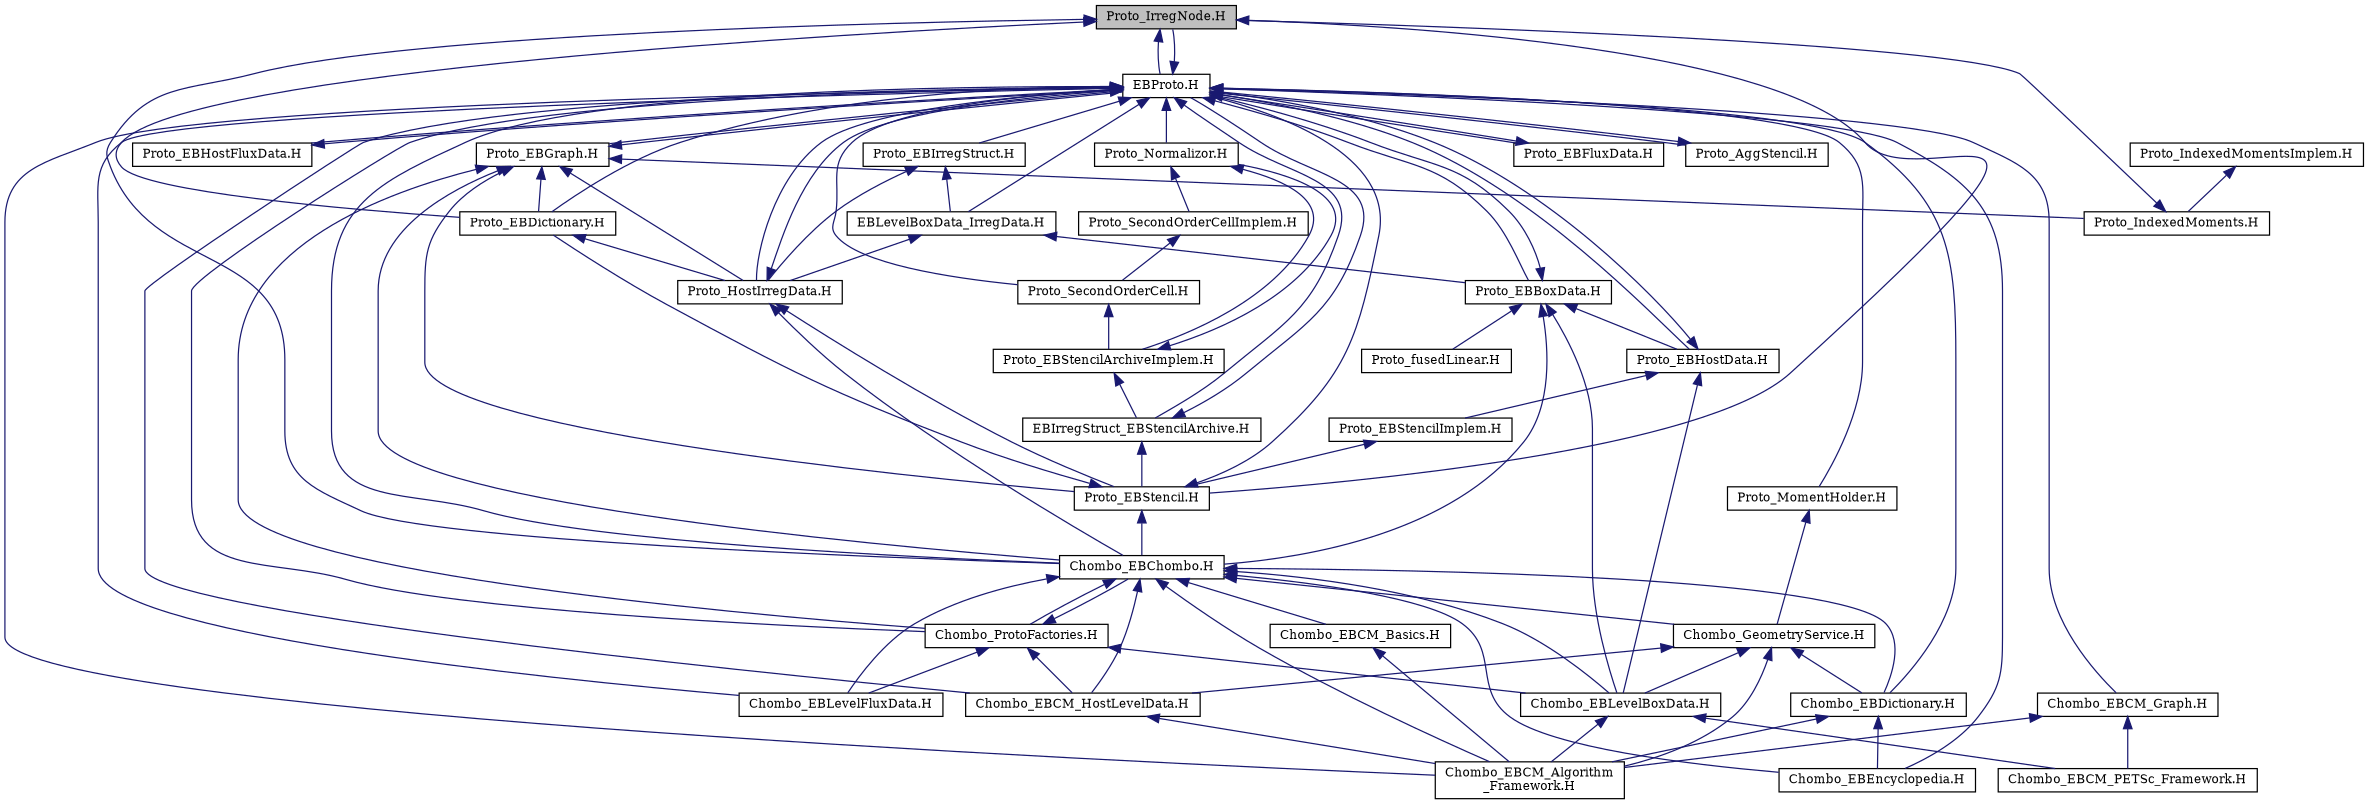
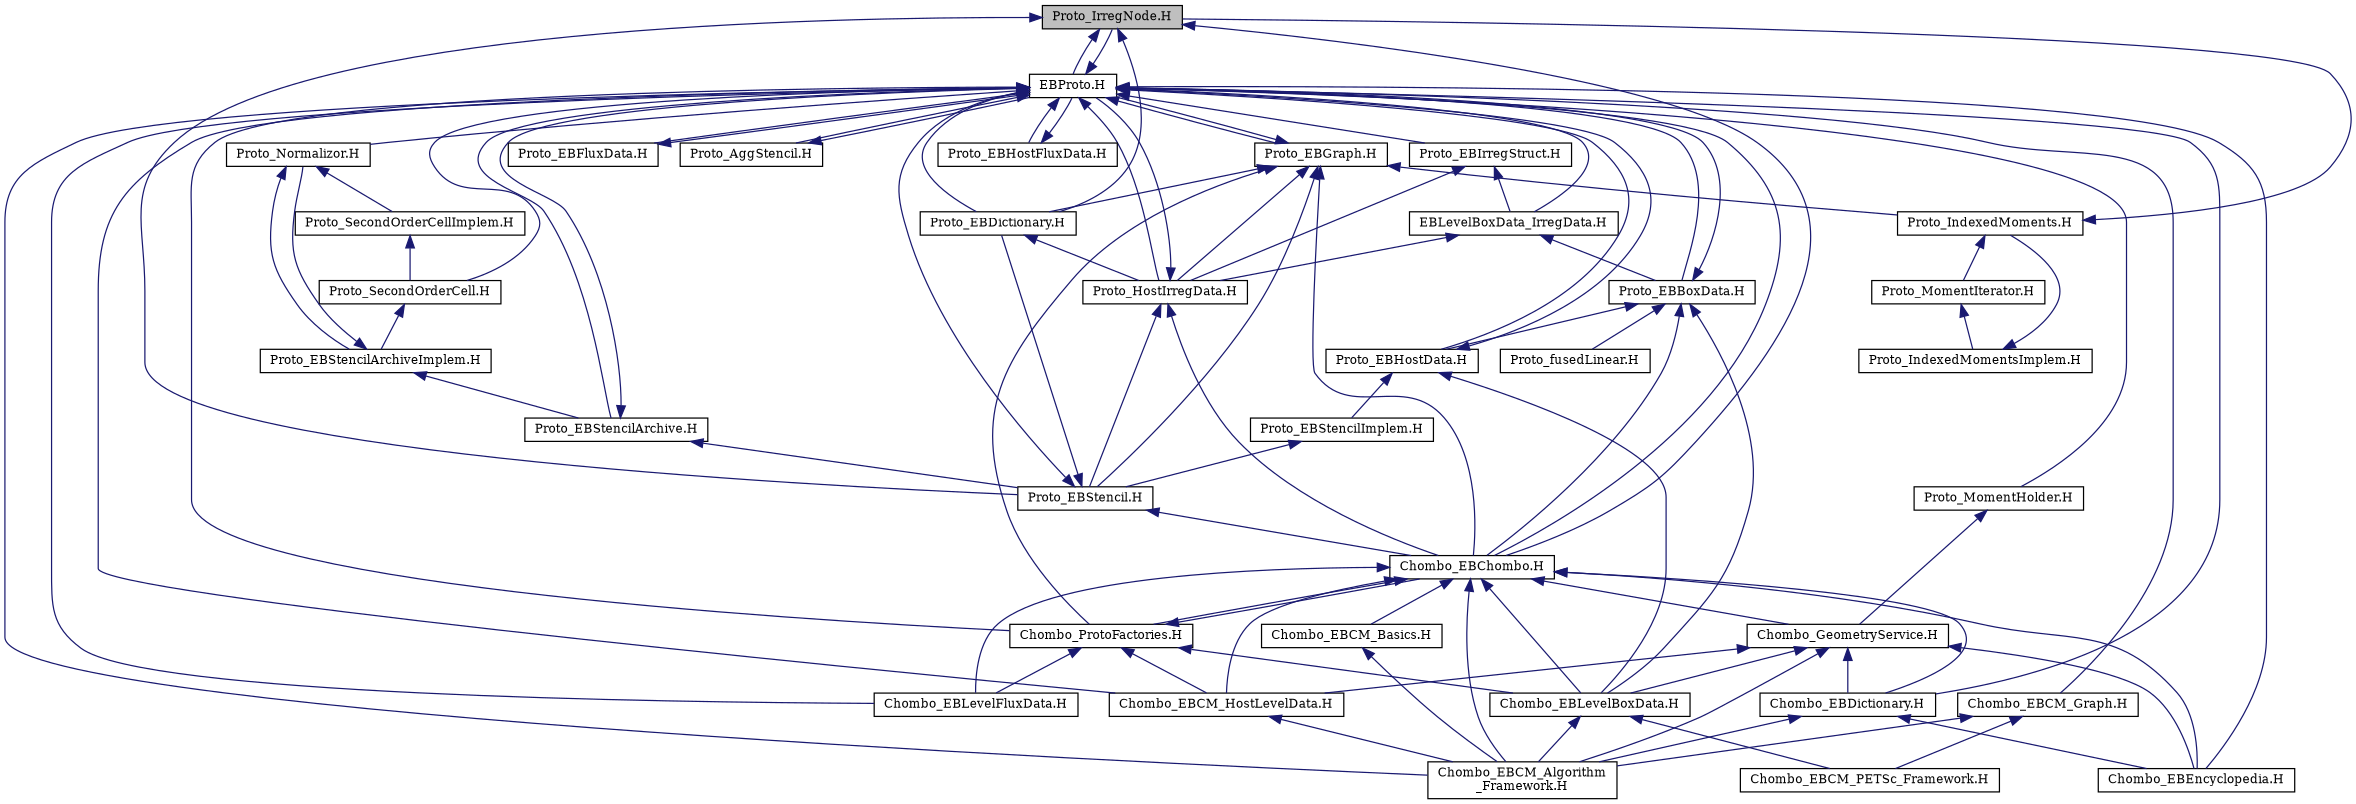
none -> (1958, 292)
(1142, 430) -> (616, 430)
none -> (2101, 673)
